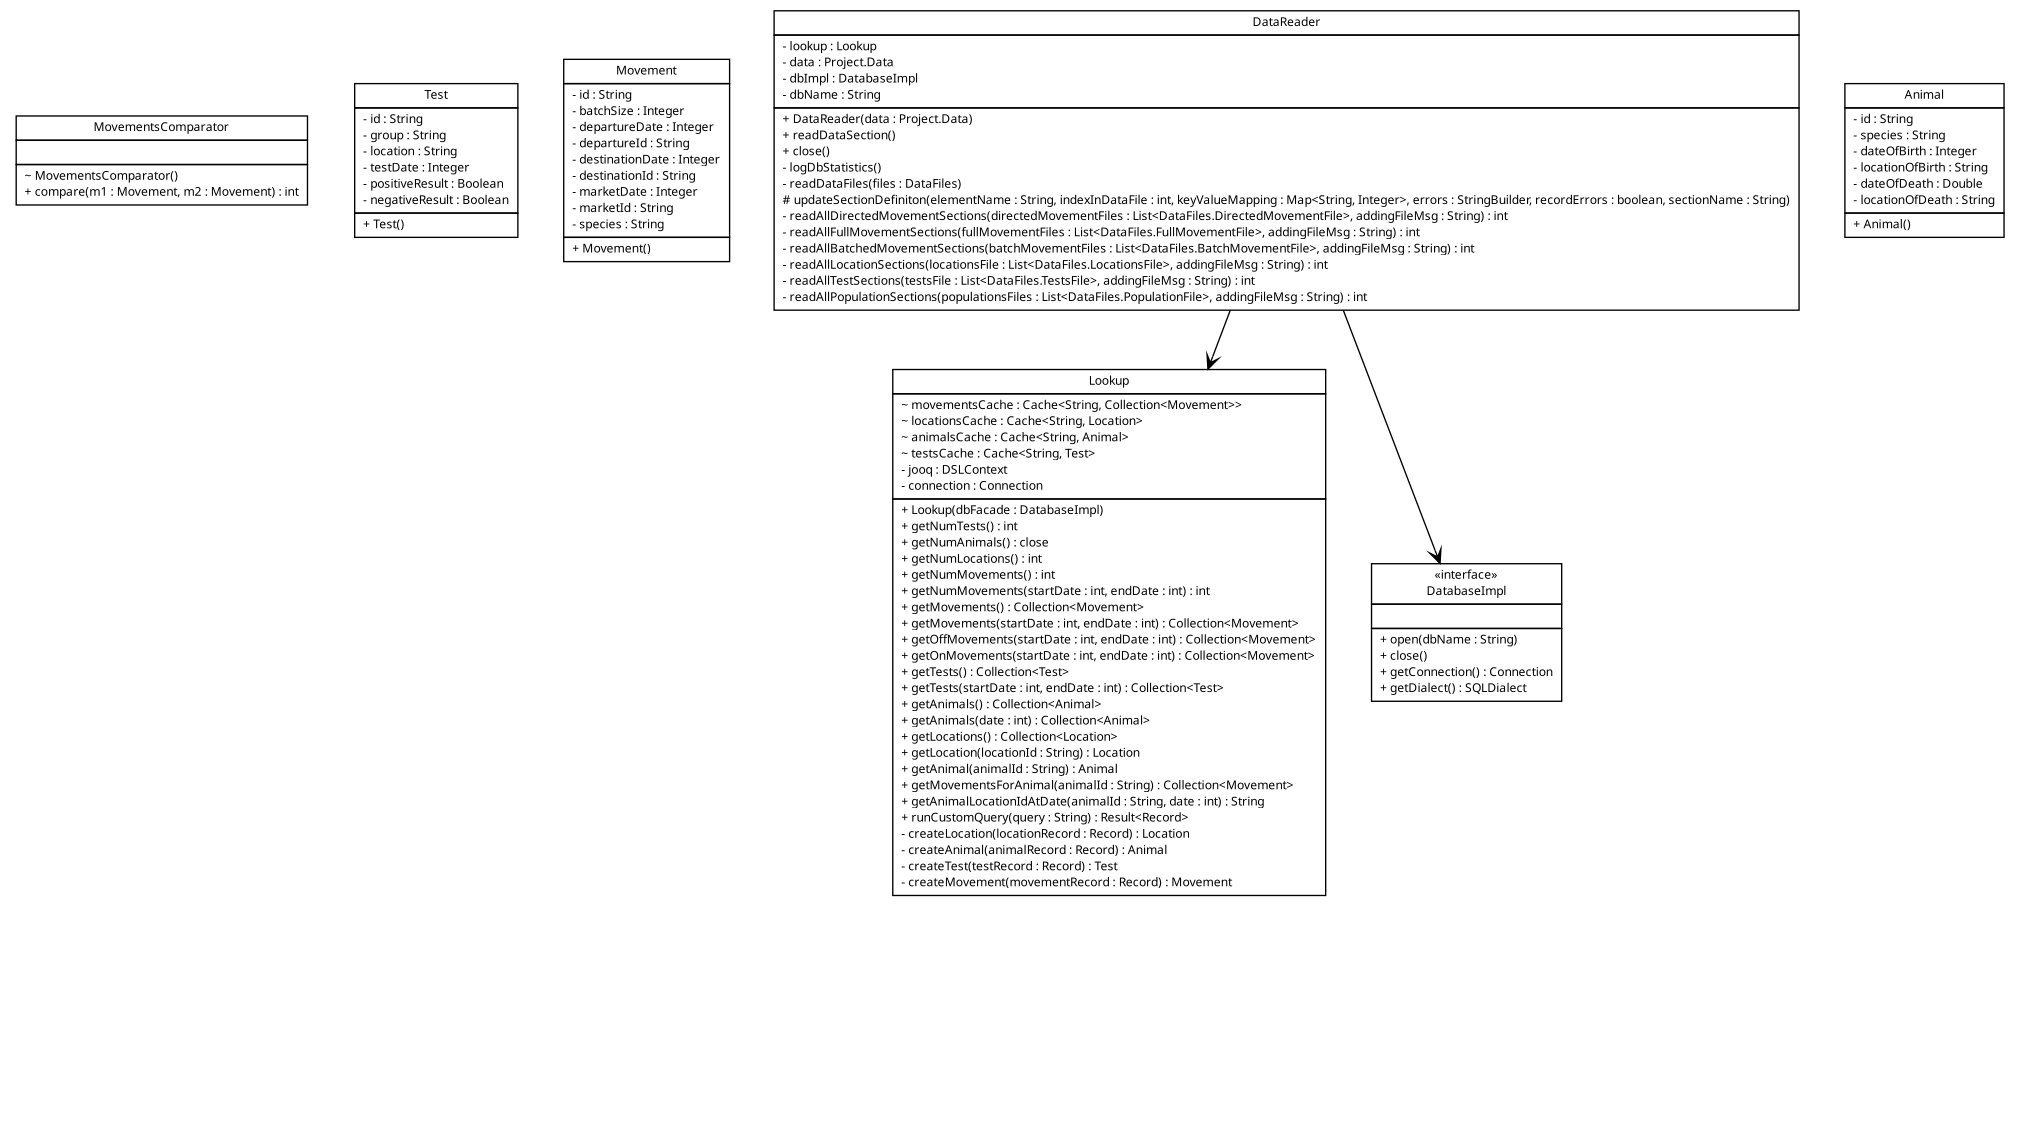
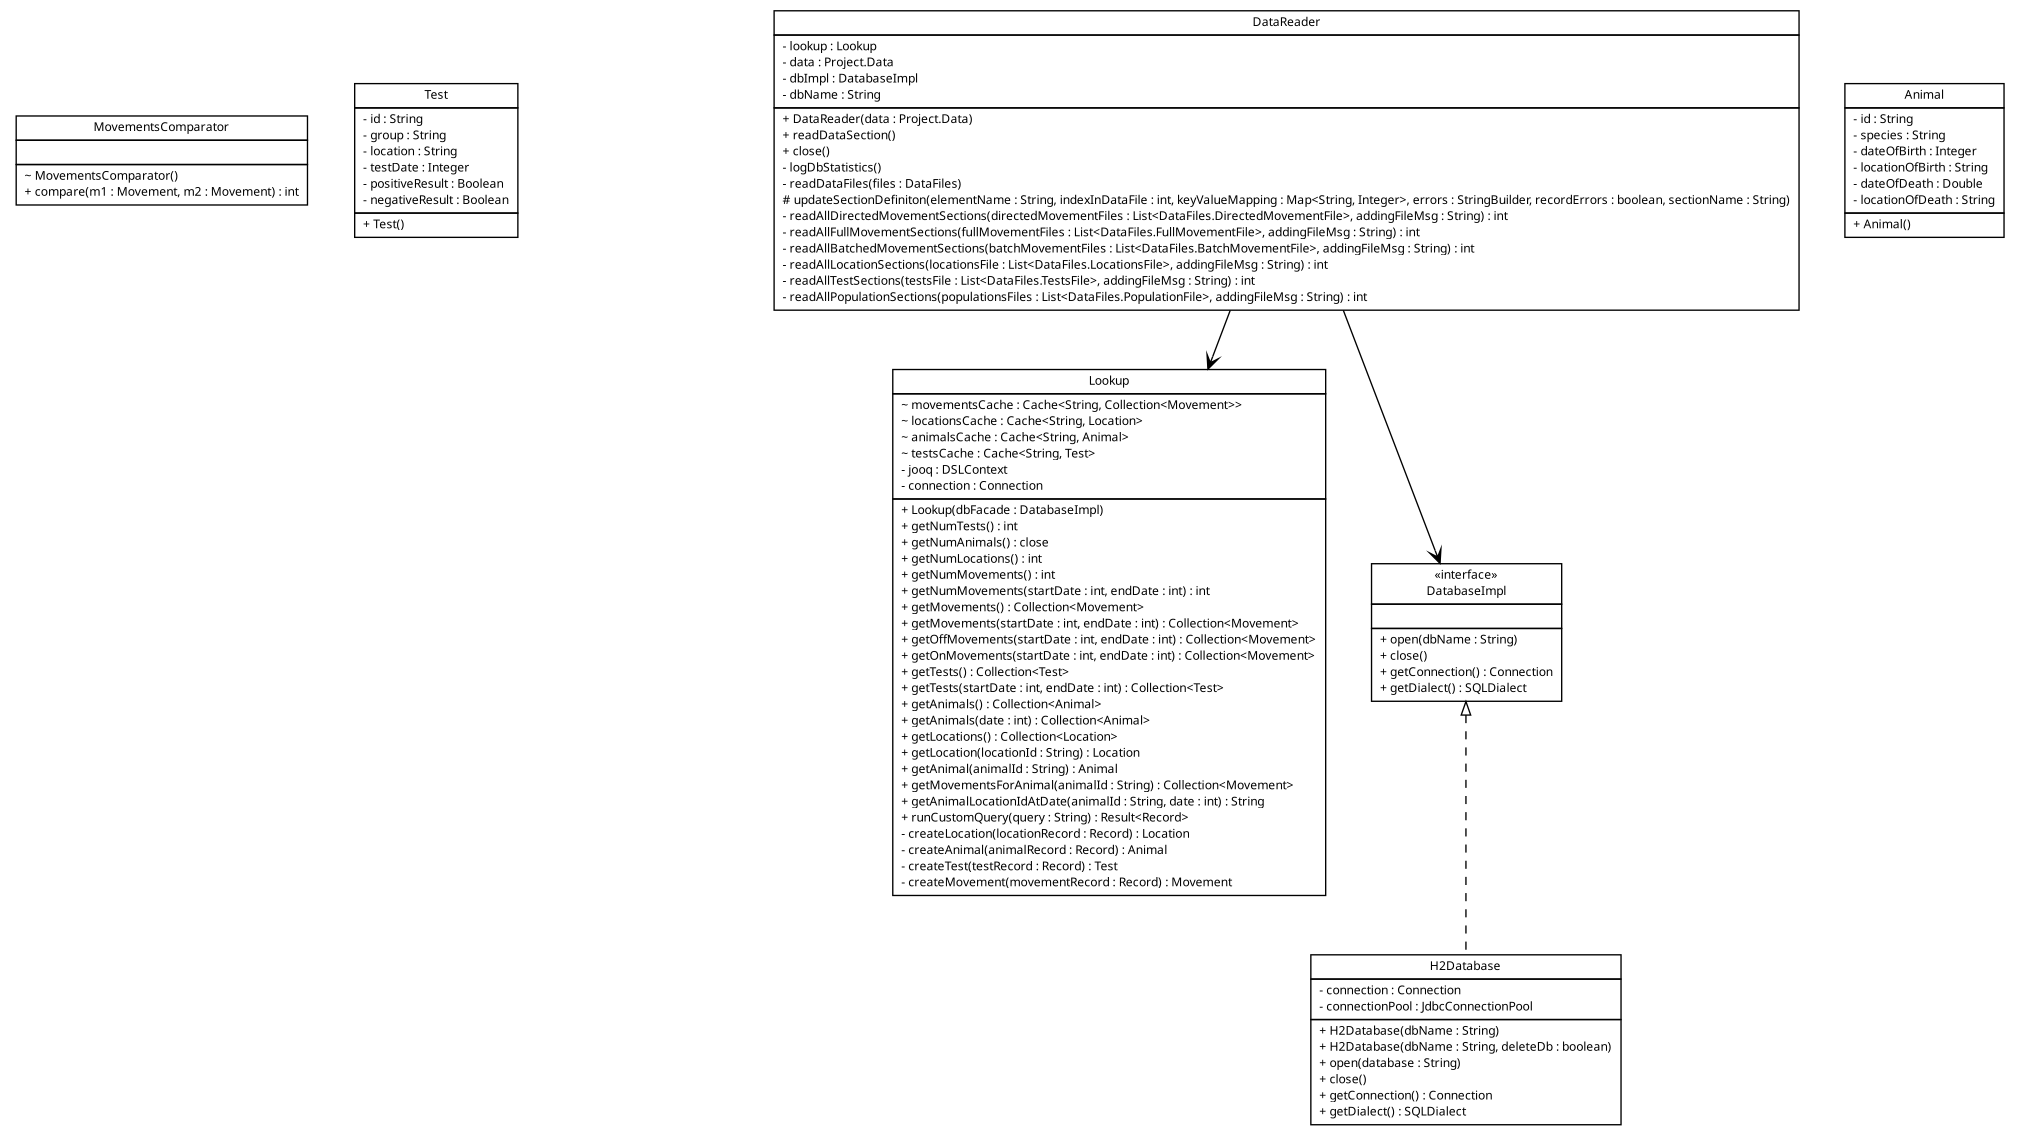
(646, 160) -> none
none -> (1466, 1040)
